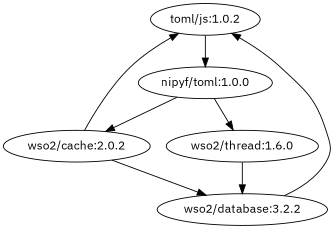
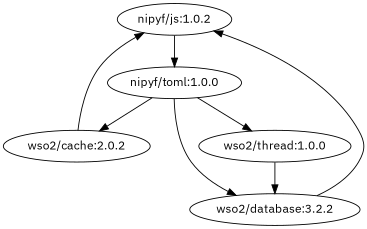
(205, 19) -> (175, 19)
(242, 146) -> (275, 146)
(155, 176) -> (186, 154)
